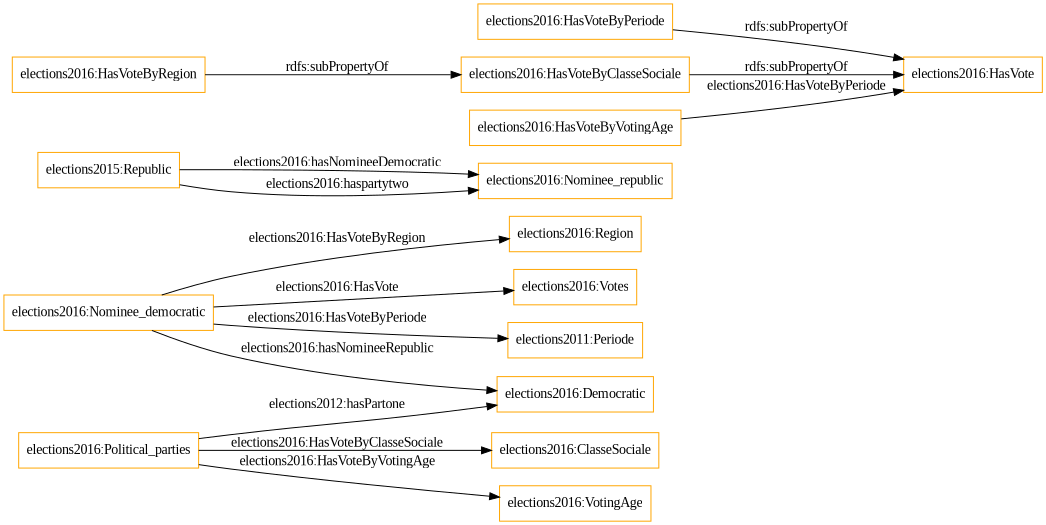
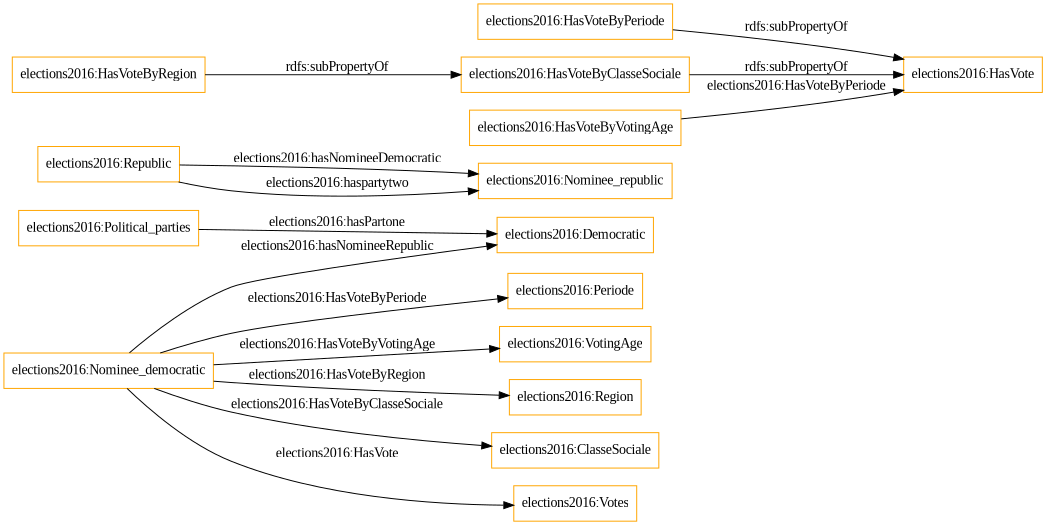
(109, 170) -> (109, 164)
(575, 340) -> (575, 291)
(337, 405) -> (337, 223)
(340, 450) -> (316, 428)
(344, 482) -> (351, 357)
